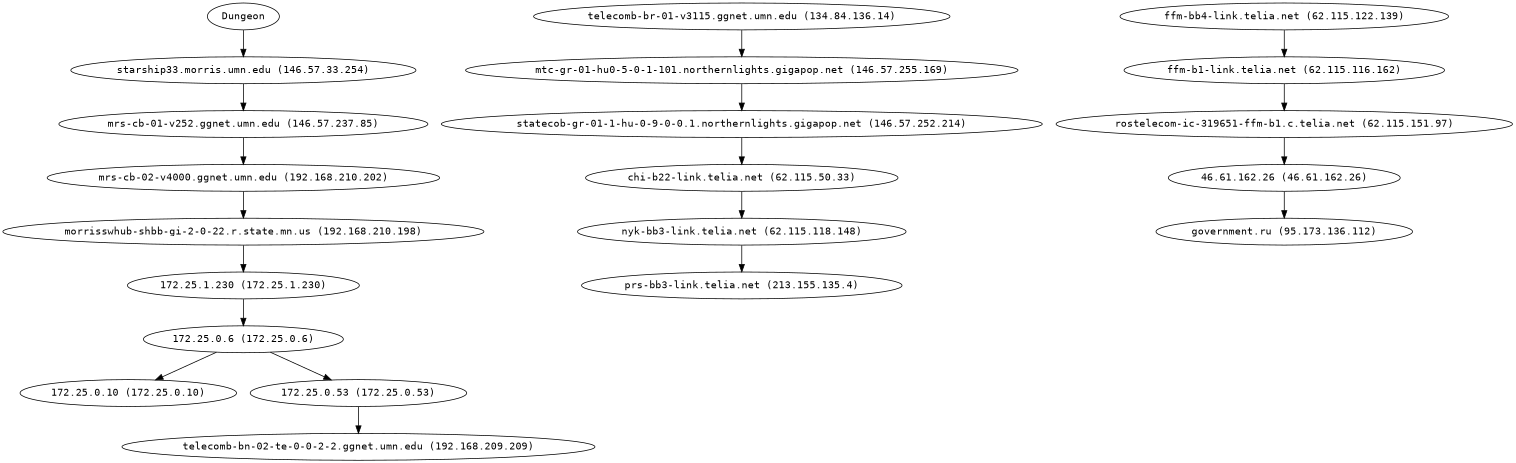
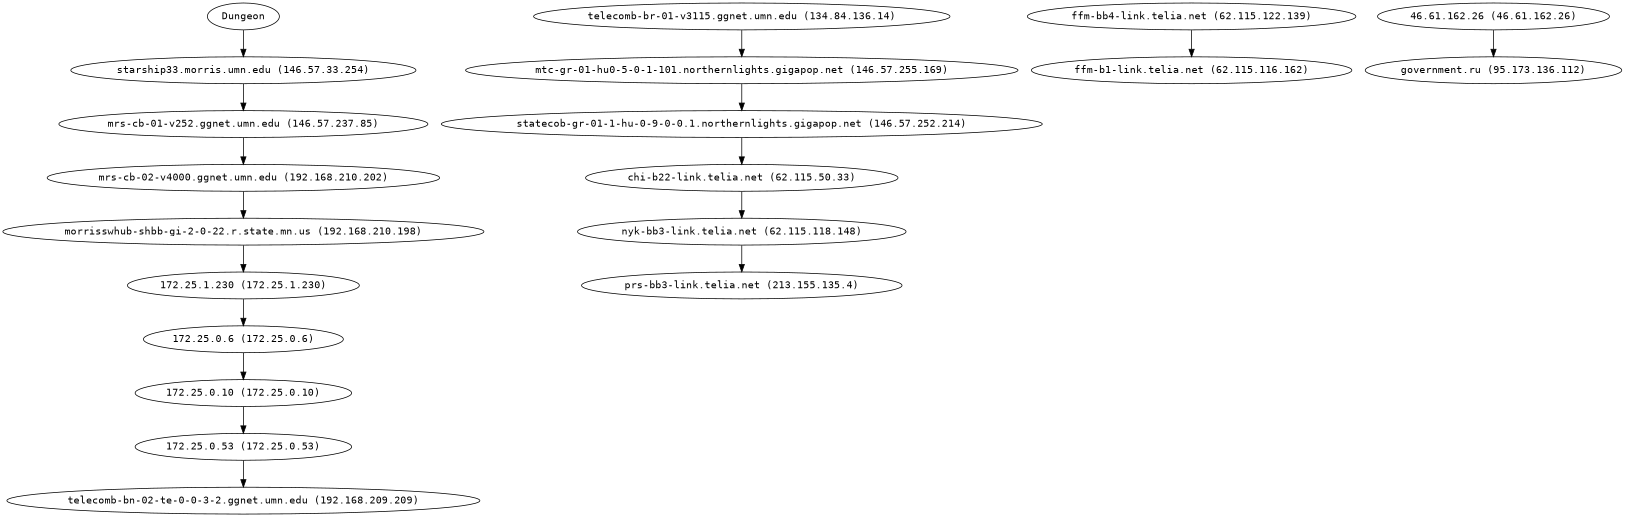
(1284, 124) -> none
(297, 365) -> (243, 416)
(358, 447) -> (243, 501)
